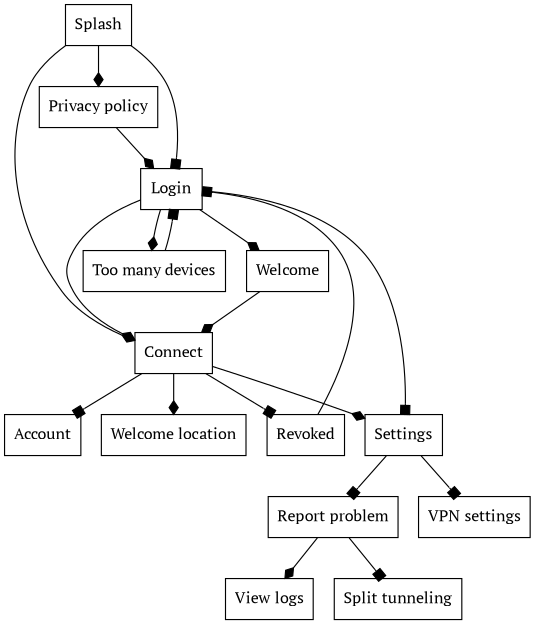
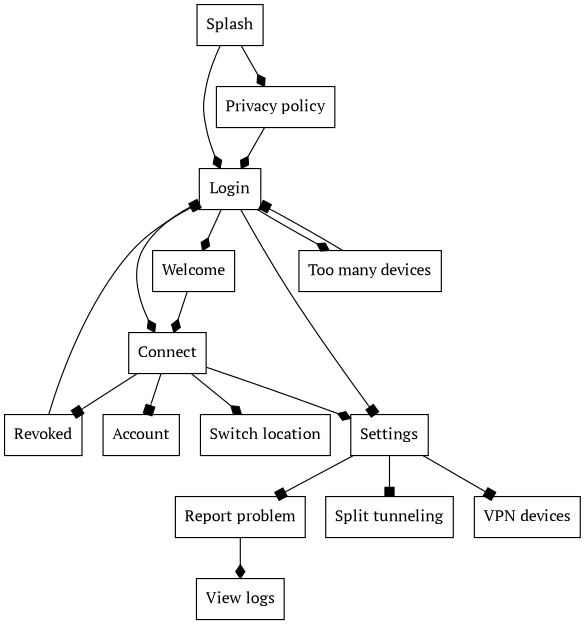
(171, 94) -> (204, 100)
(21, 203) -> none
(174, 435) -> (265, 435)
(474, 517) -> (527, 517)
(362, 554) -> (390, 470)
